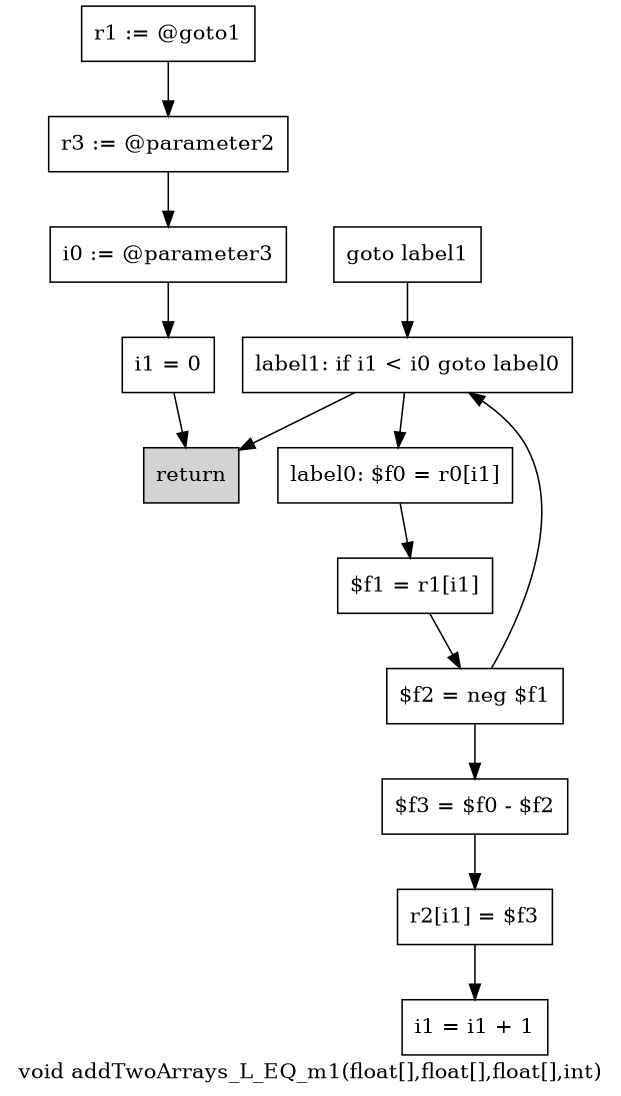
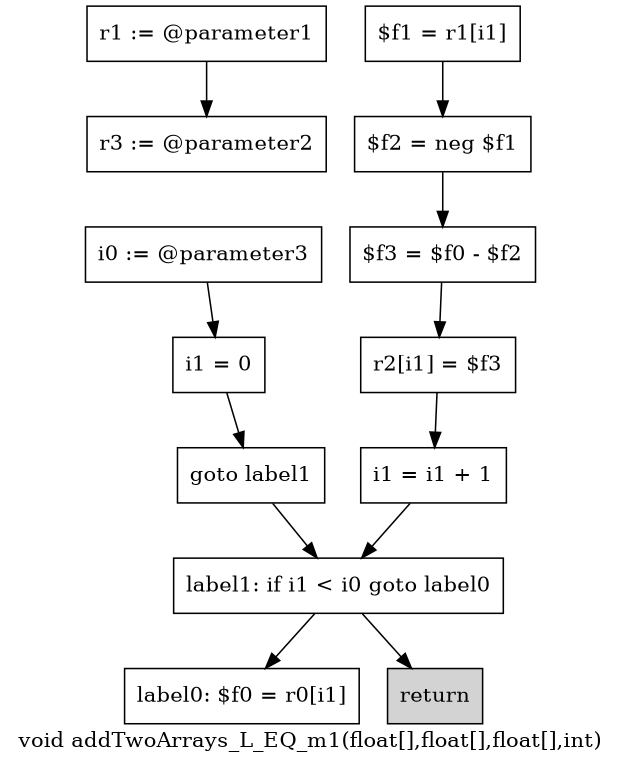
(168, 34) -> (207, 34)
(168, 192) -> none
(178, 413) -> (233, 413)
(404, 523) -> none
(541, 529) -> (391, 525)
